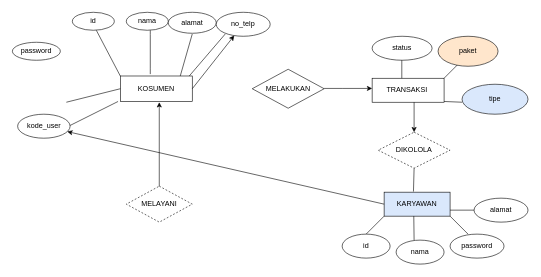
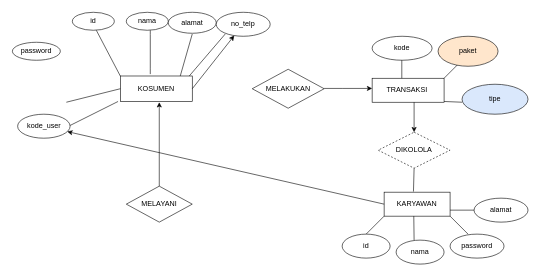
(402, 48) -> (402, 48)
(159, 204) -> (159, 204)
(417, 204) -> (417, 204)
